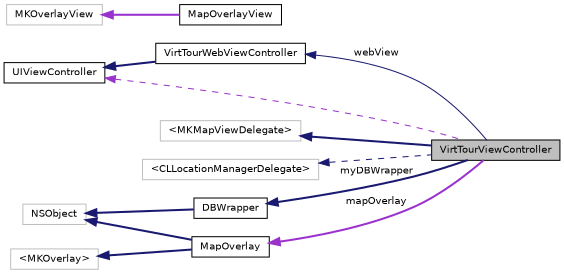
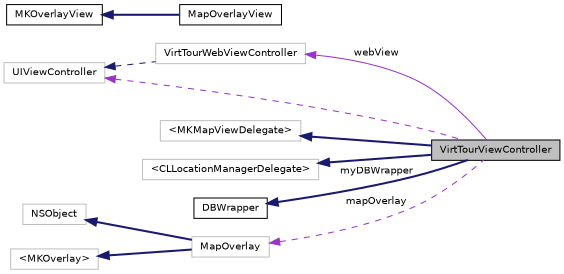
(54, 15) -> (54, 15)
(146, 15) -> (146, 15)
(231, 53) -> (231, 53)
(135, 64) -> (135, 64)
(54, 73) -> (54, 73)
(411, 78) -> (411, 78)
(380, 159) -> (380, 159)
(145, 211) -> none
(388, 217) -> (388, 217)
(231, 247) -> (231, 247)
